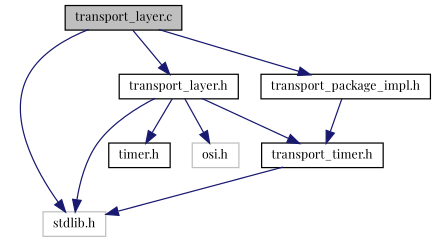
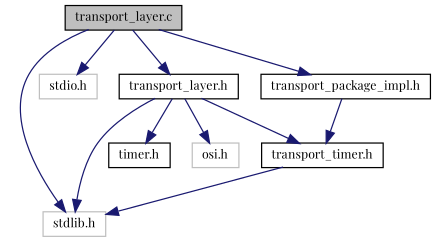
none -> (68, 87)
